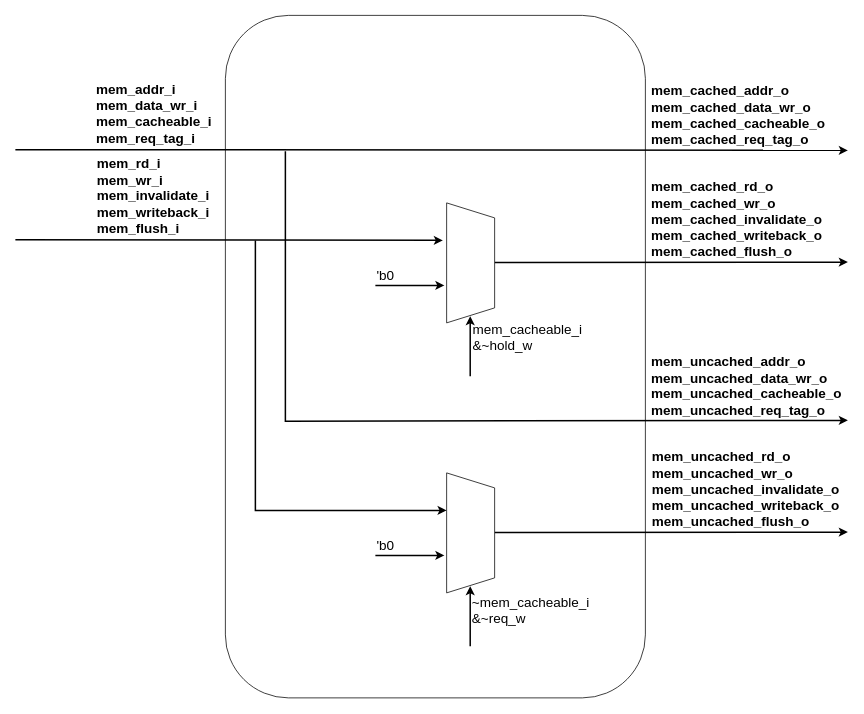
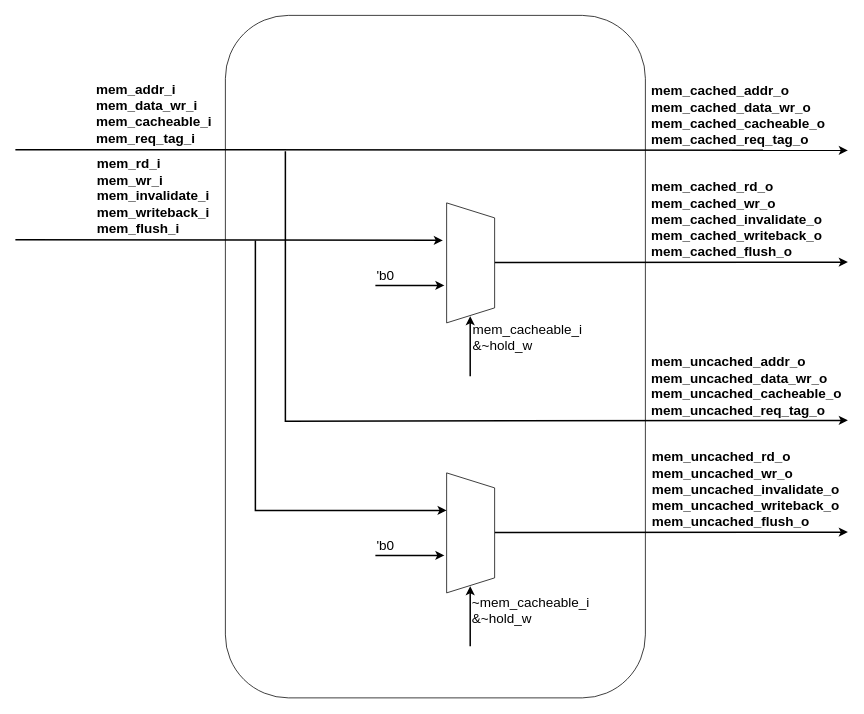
(510, 606) -> (510, 606)
